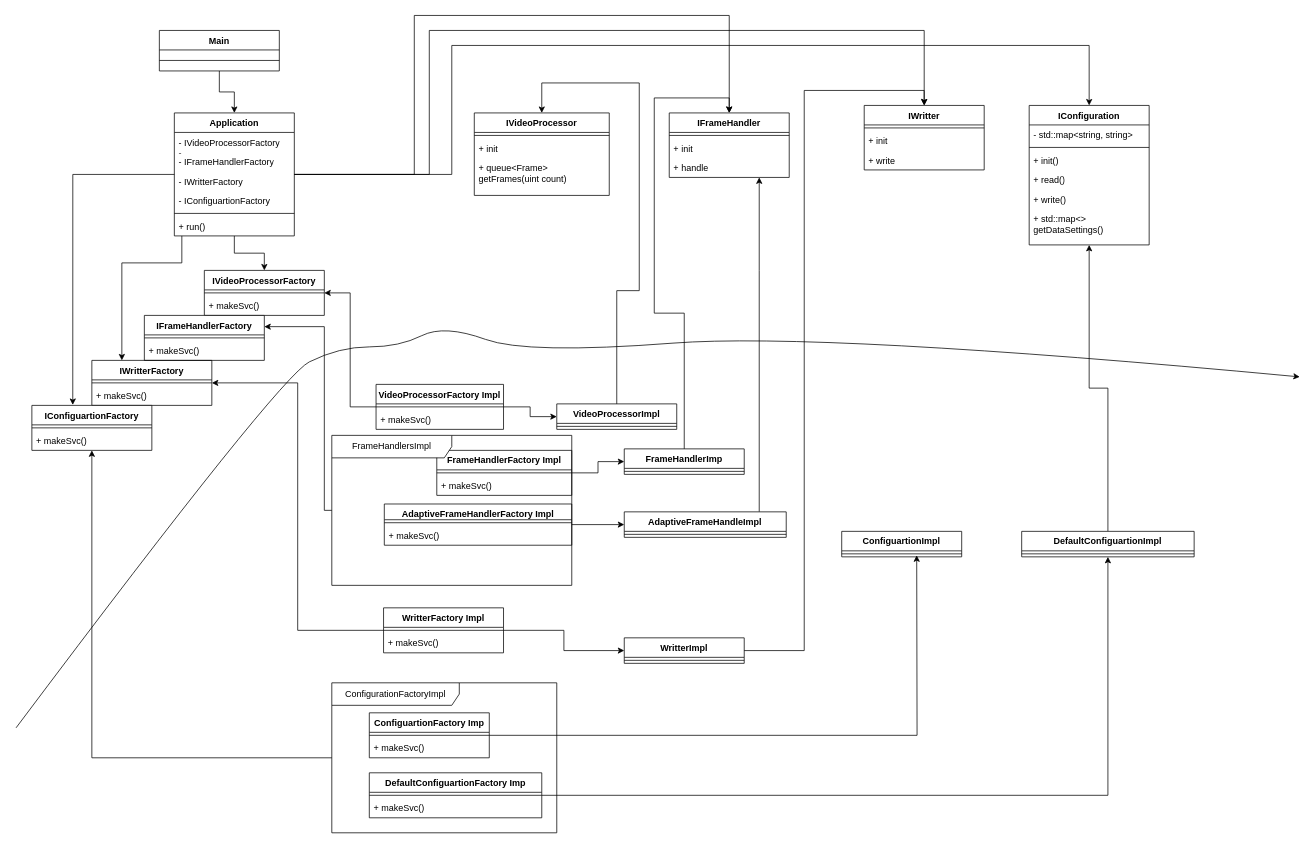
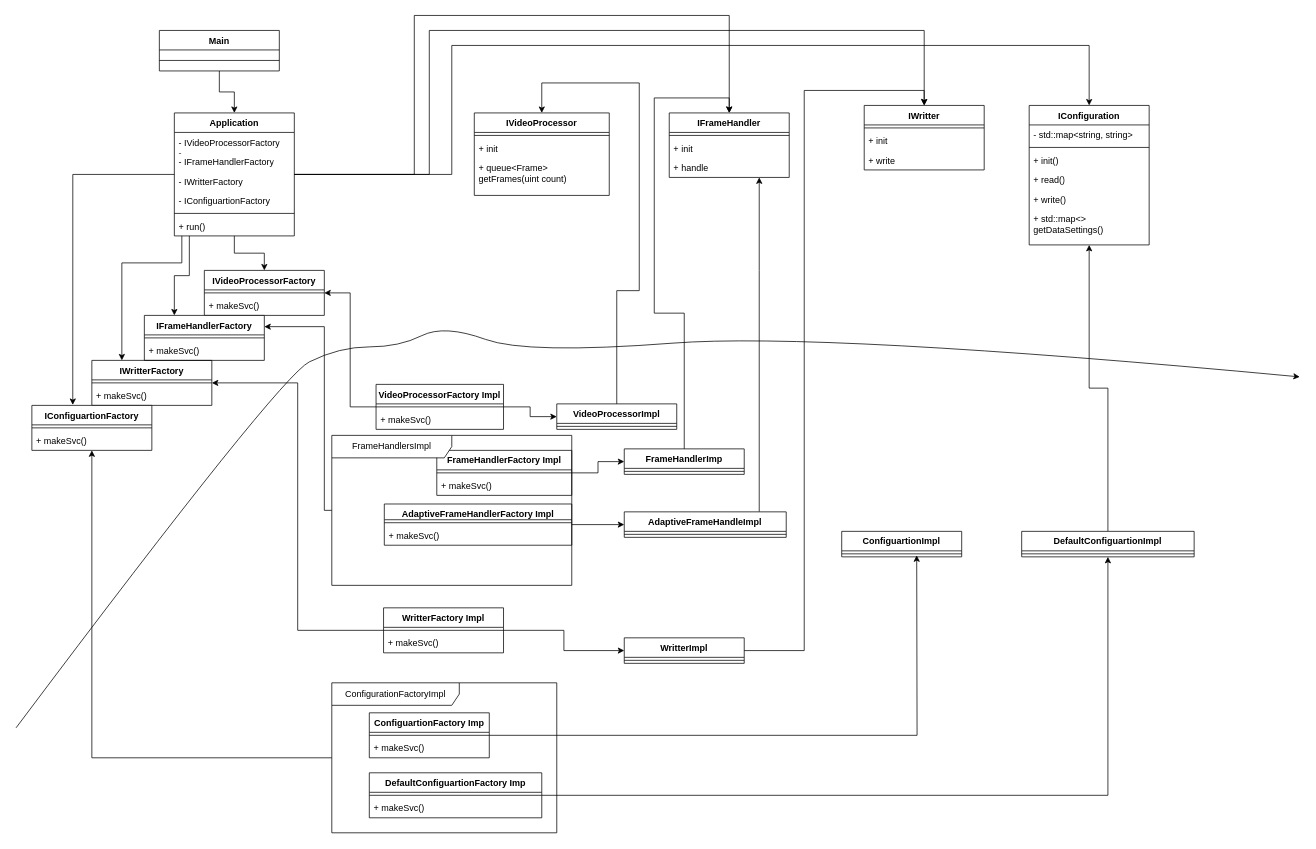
none -> (184, 276)
